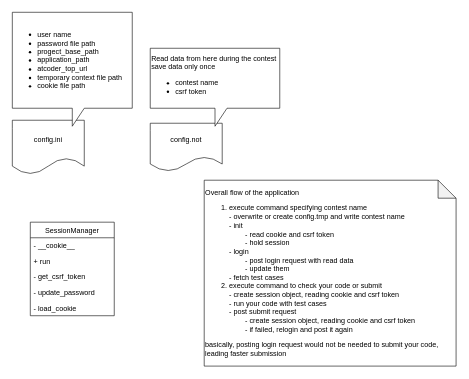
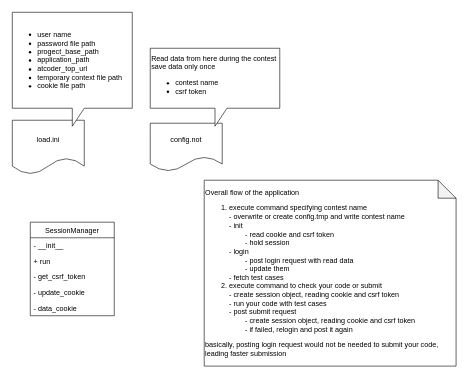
(48, 140) -> (48, 140)
(56, 246) -> (51, 246)
(67, 293) -> (62, 293)
(57, 308) -> (58, 308)
